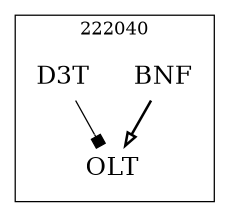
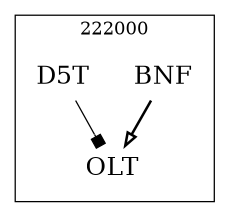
(115, 30) -> (115, 30)
(63, 77) -> (63, 77)
